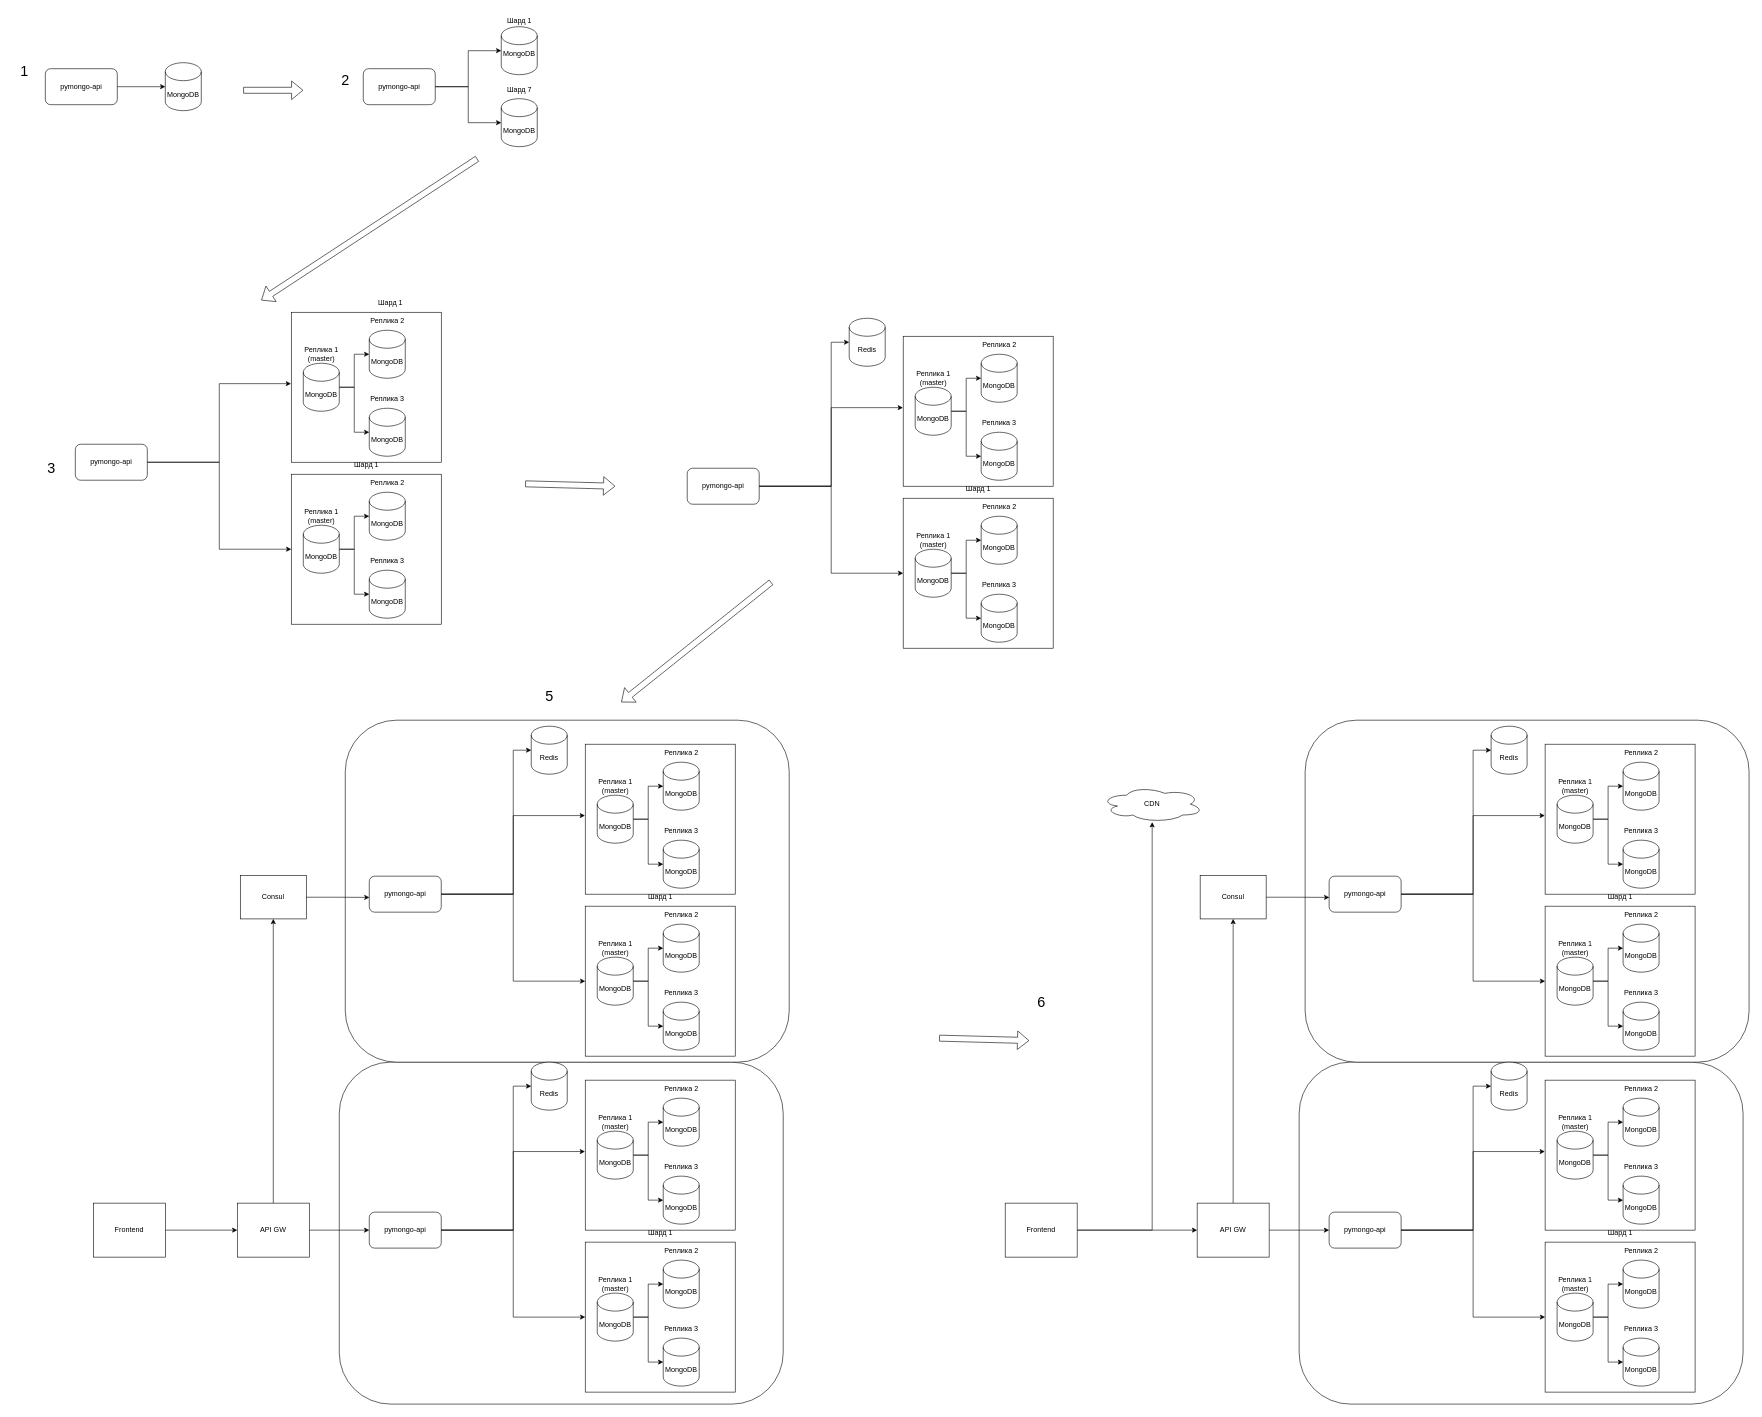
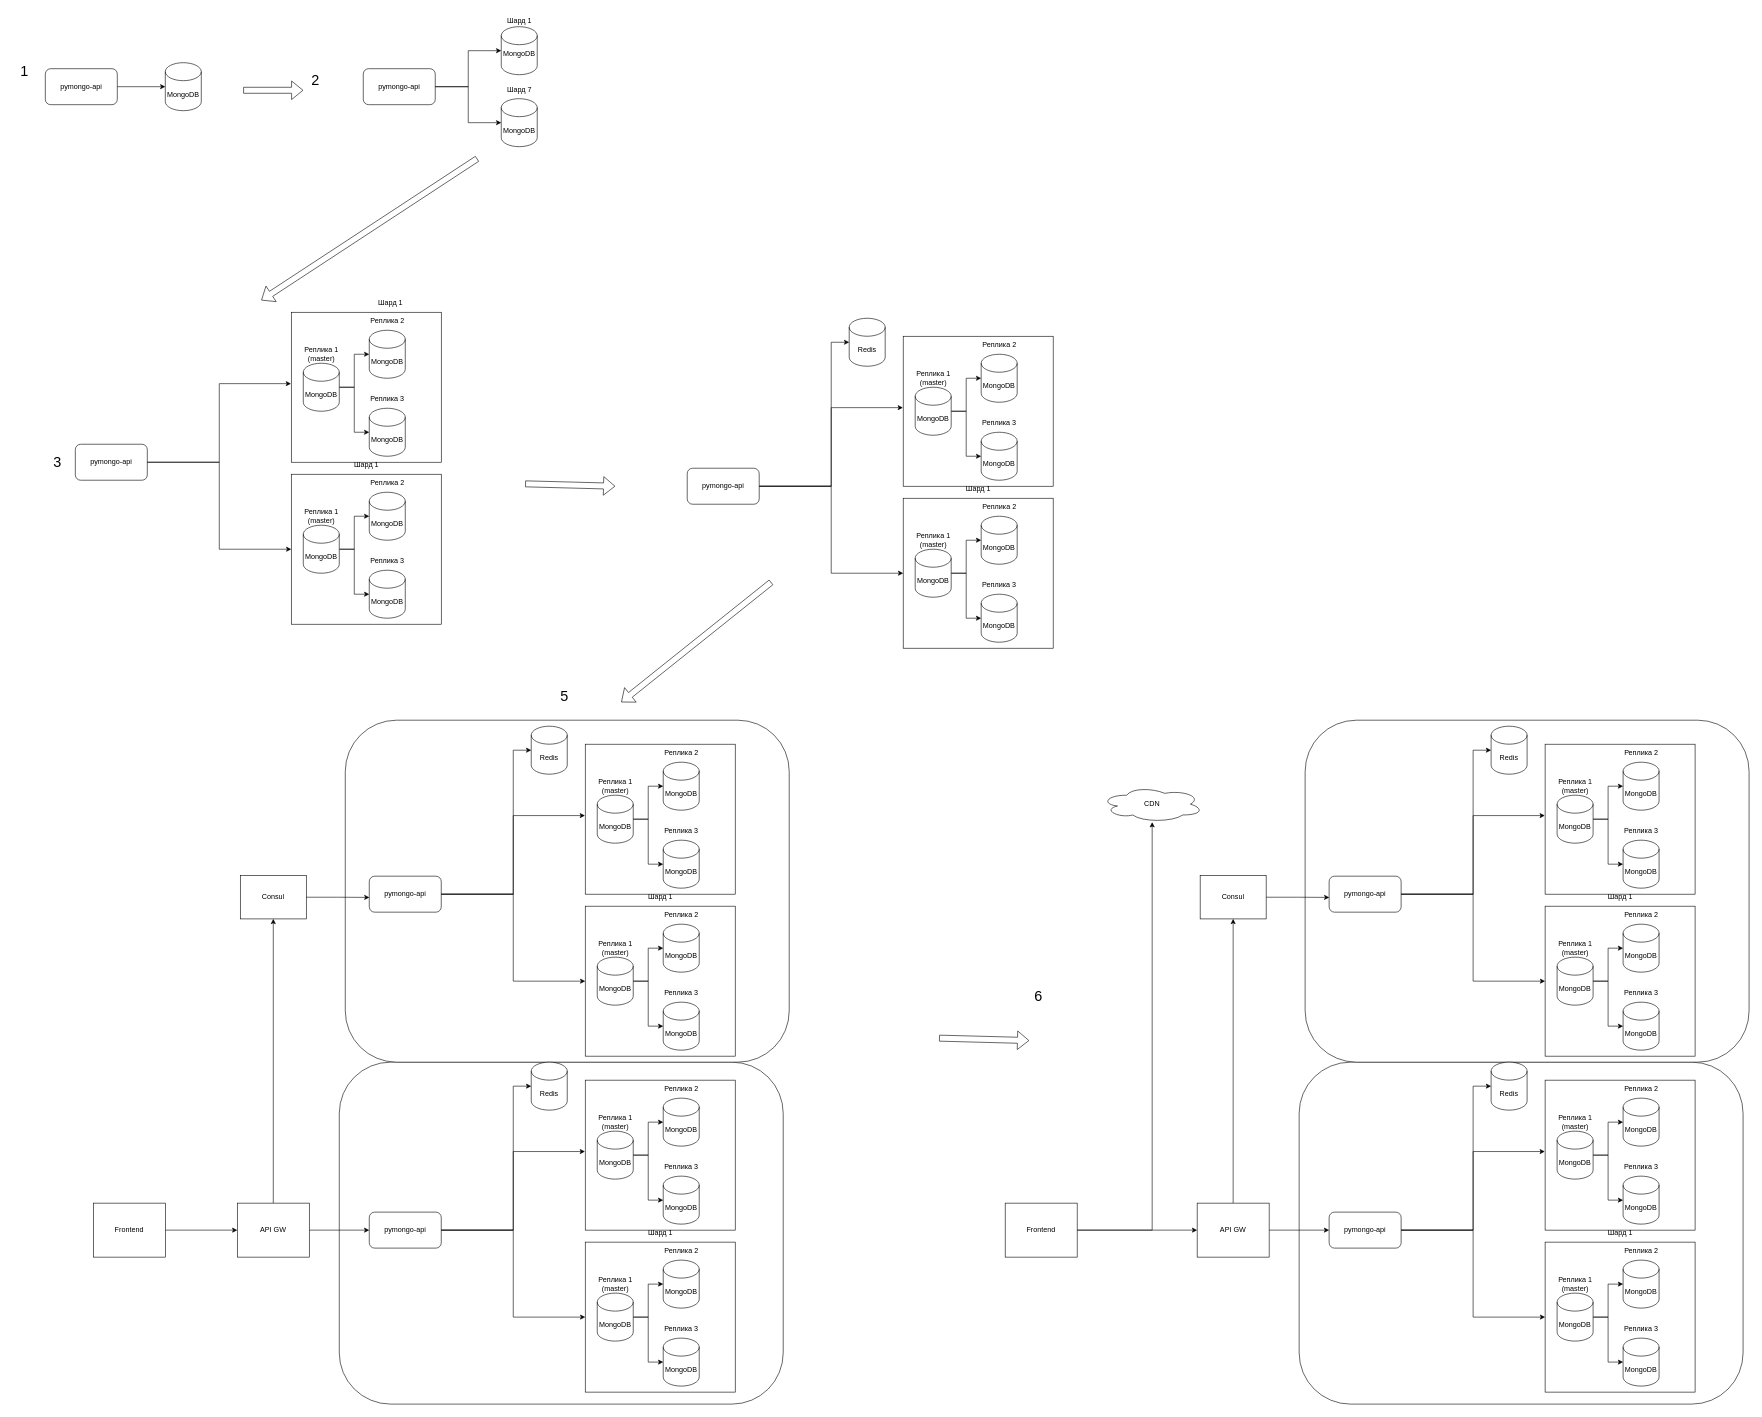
(345, 81) -> (315, 81)
(51, 468) -> (57, 462)
(549, 696) -> (564, 696)
(1041, 1002) -> (1038, 996)
